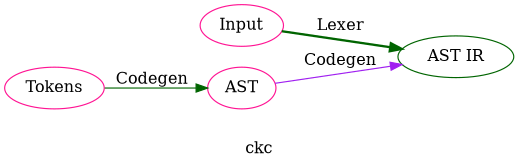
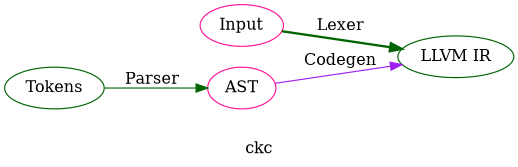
(456, 57) -> (456, 57)
(152, 79) -> (152, 79)
(54, 88) -> (54, 88)
